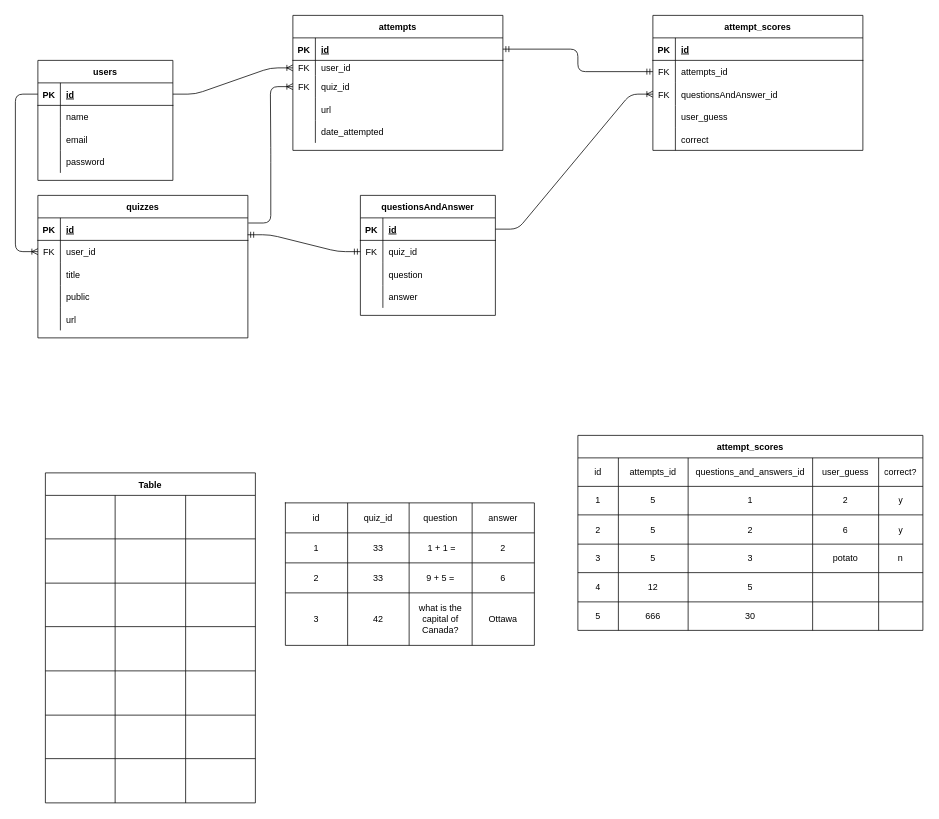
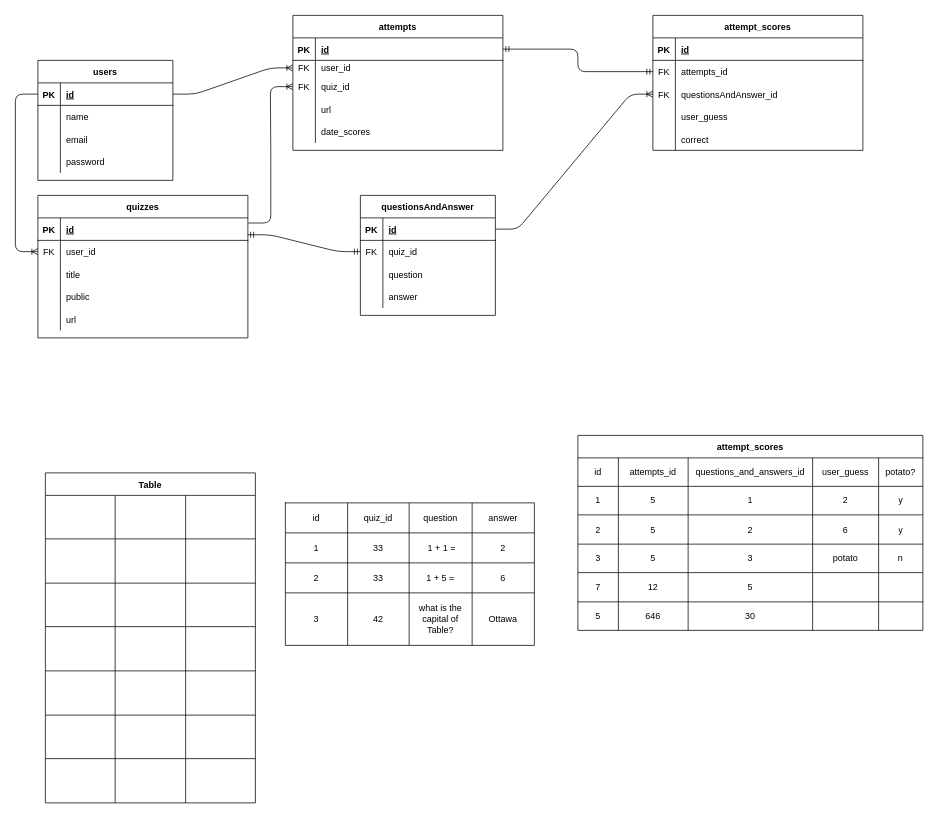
(356, 132) -> (349, 132)
(901, 472) -> (901, 472)
(441, 578) -> (441, 578)
(598, 588) -> (598, 588)
(653, 616) -> (653, 616)
(441, 619) -> (441, 619)
